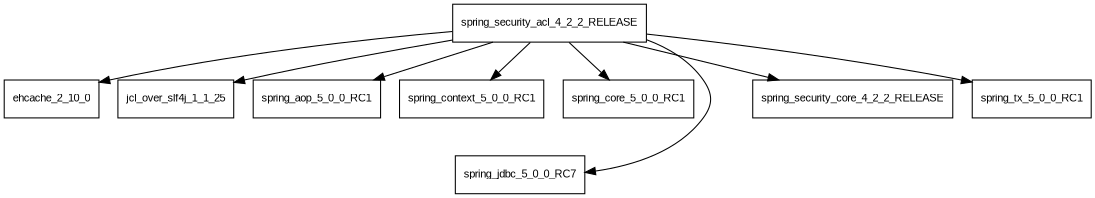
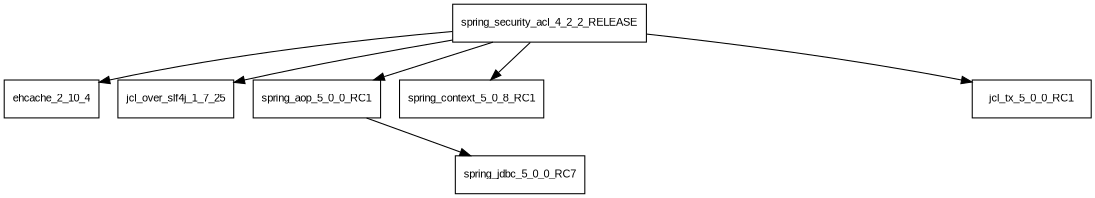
(52, 99) -> (52, 99)
(176, 99) -> (176, 99)
(472, 99) -> (472, 99)
(629, 99) -> none
(853, 99) -> none
(1032, 99) -> (1032, 99)
(700, 122) -> (413, 135)
